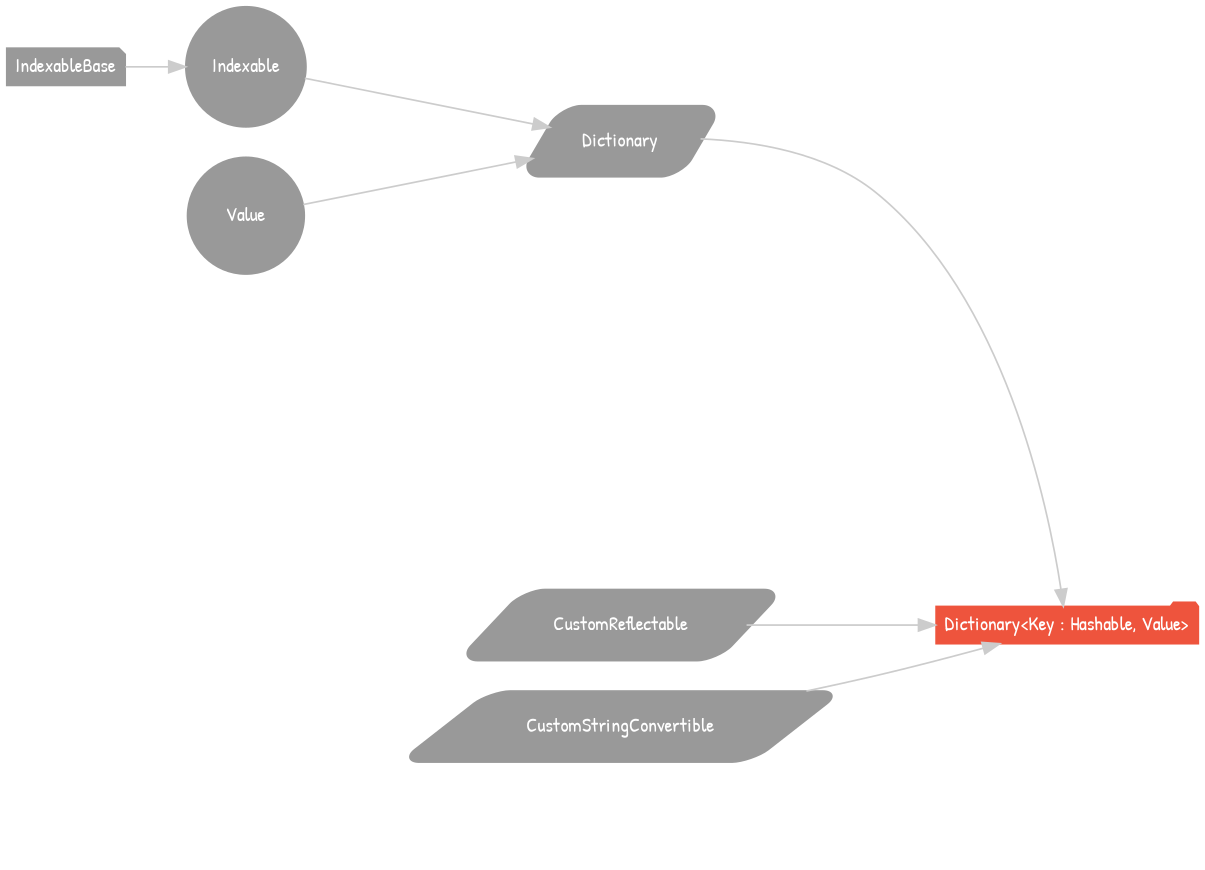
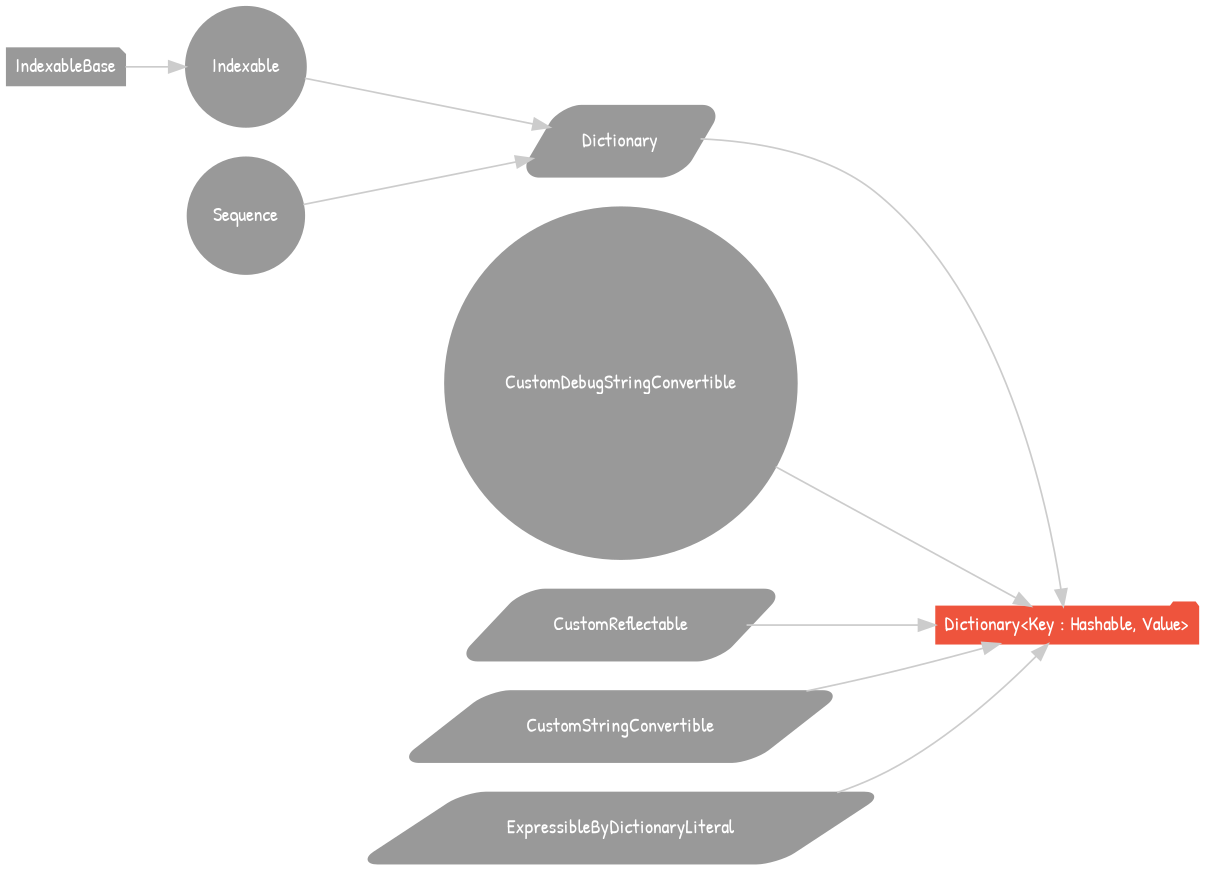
(246, 216) -> (246, 216)
none -> (621, 383)
none -> (621, 828)
